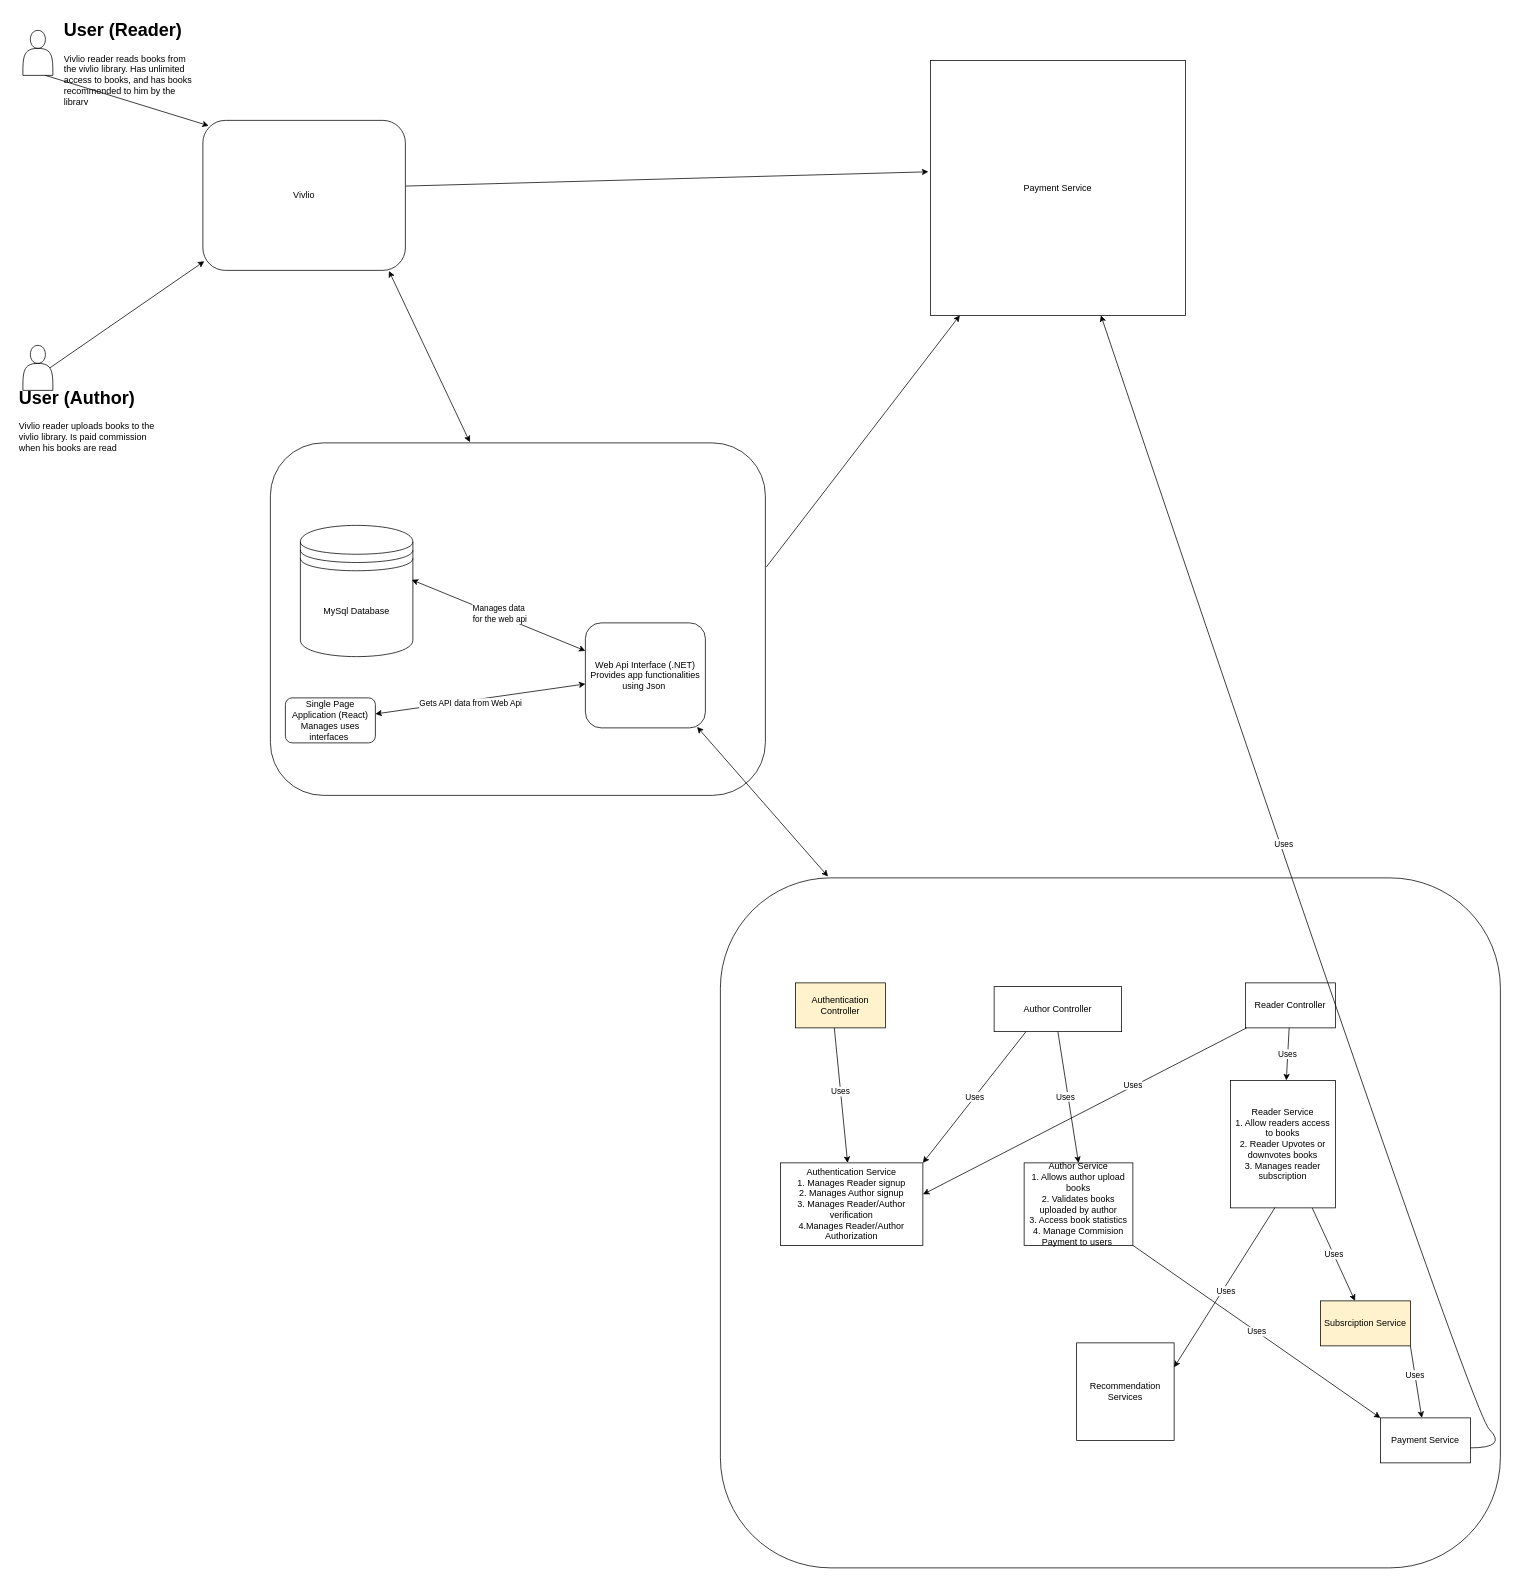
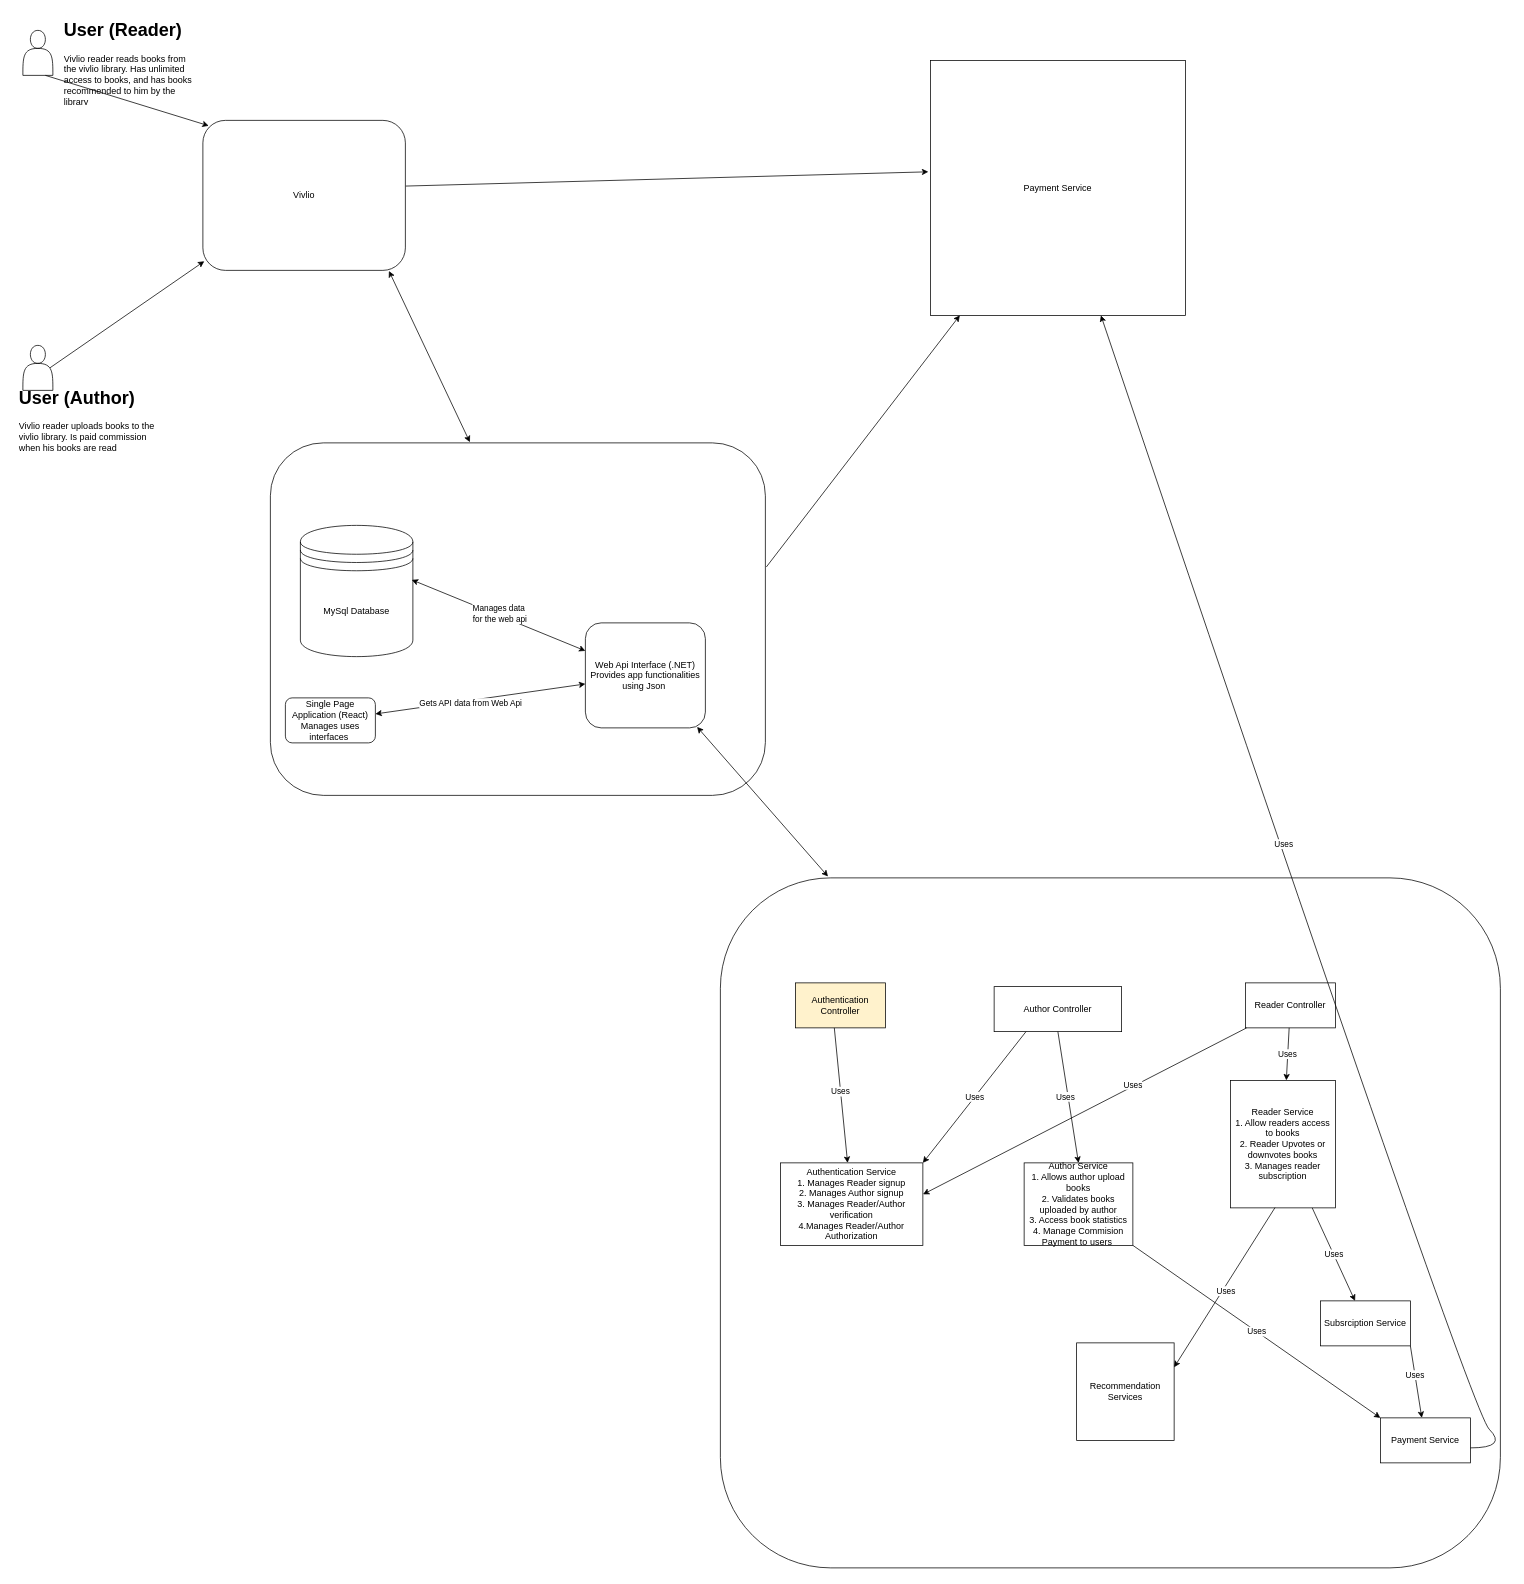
(1365, 1323) -> (1365, 1323)
